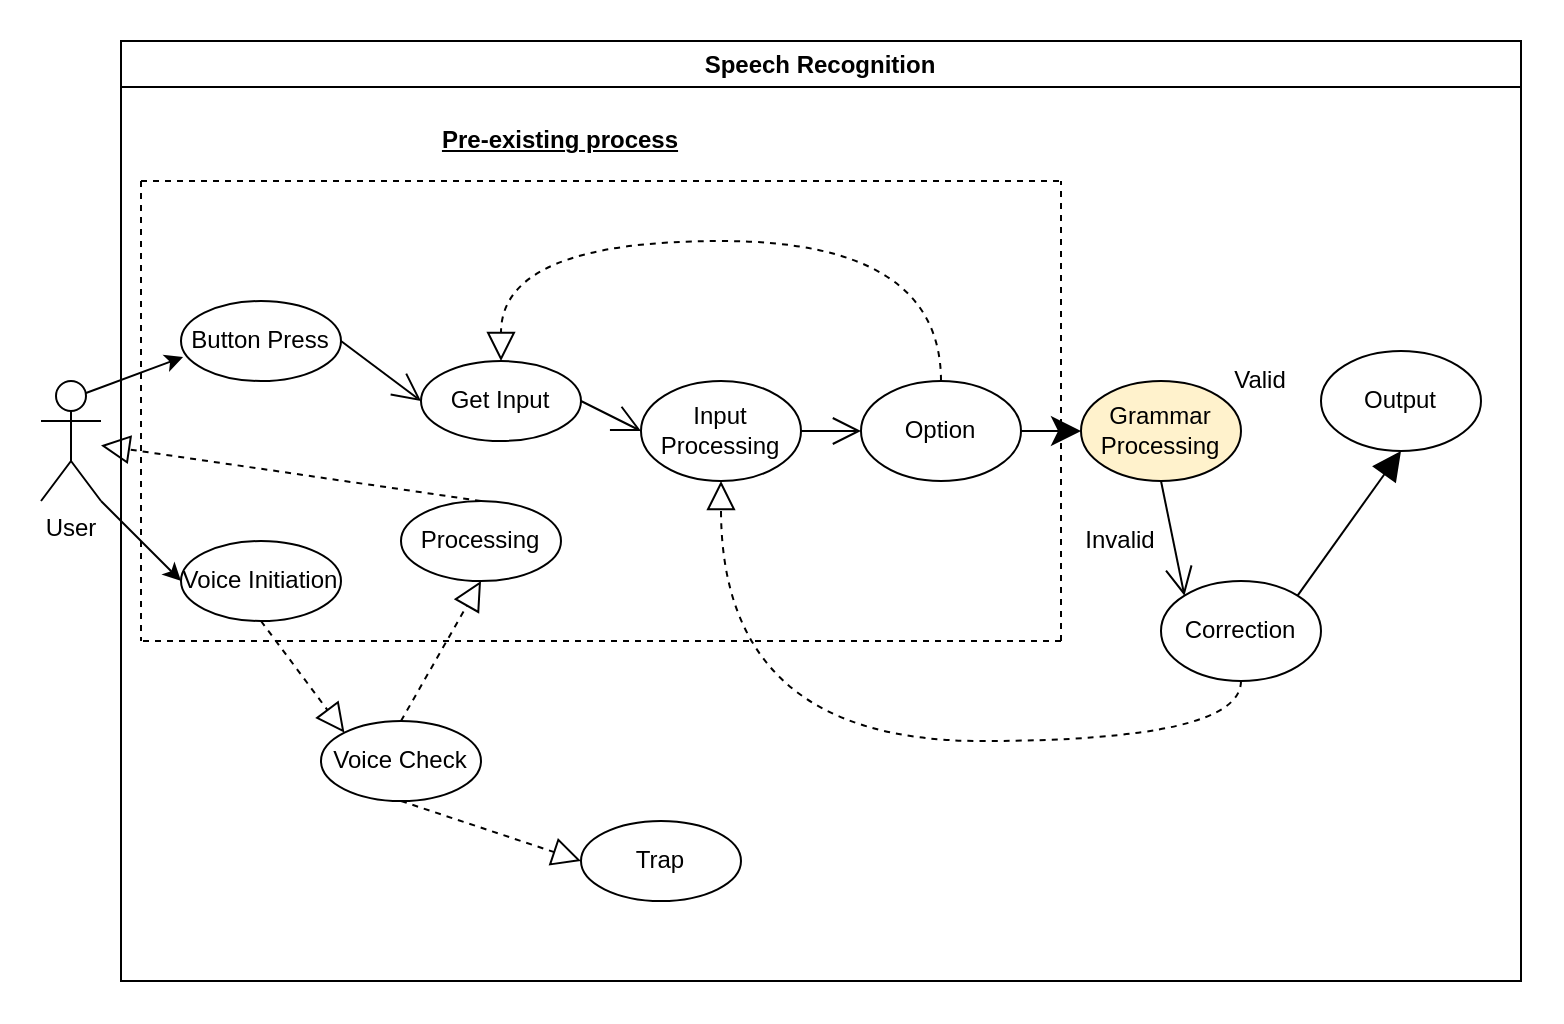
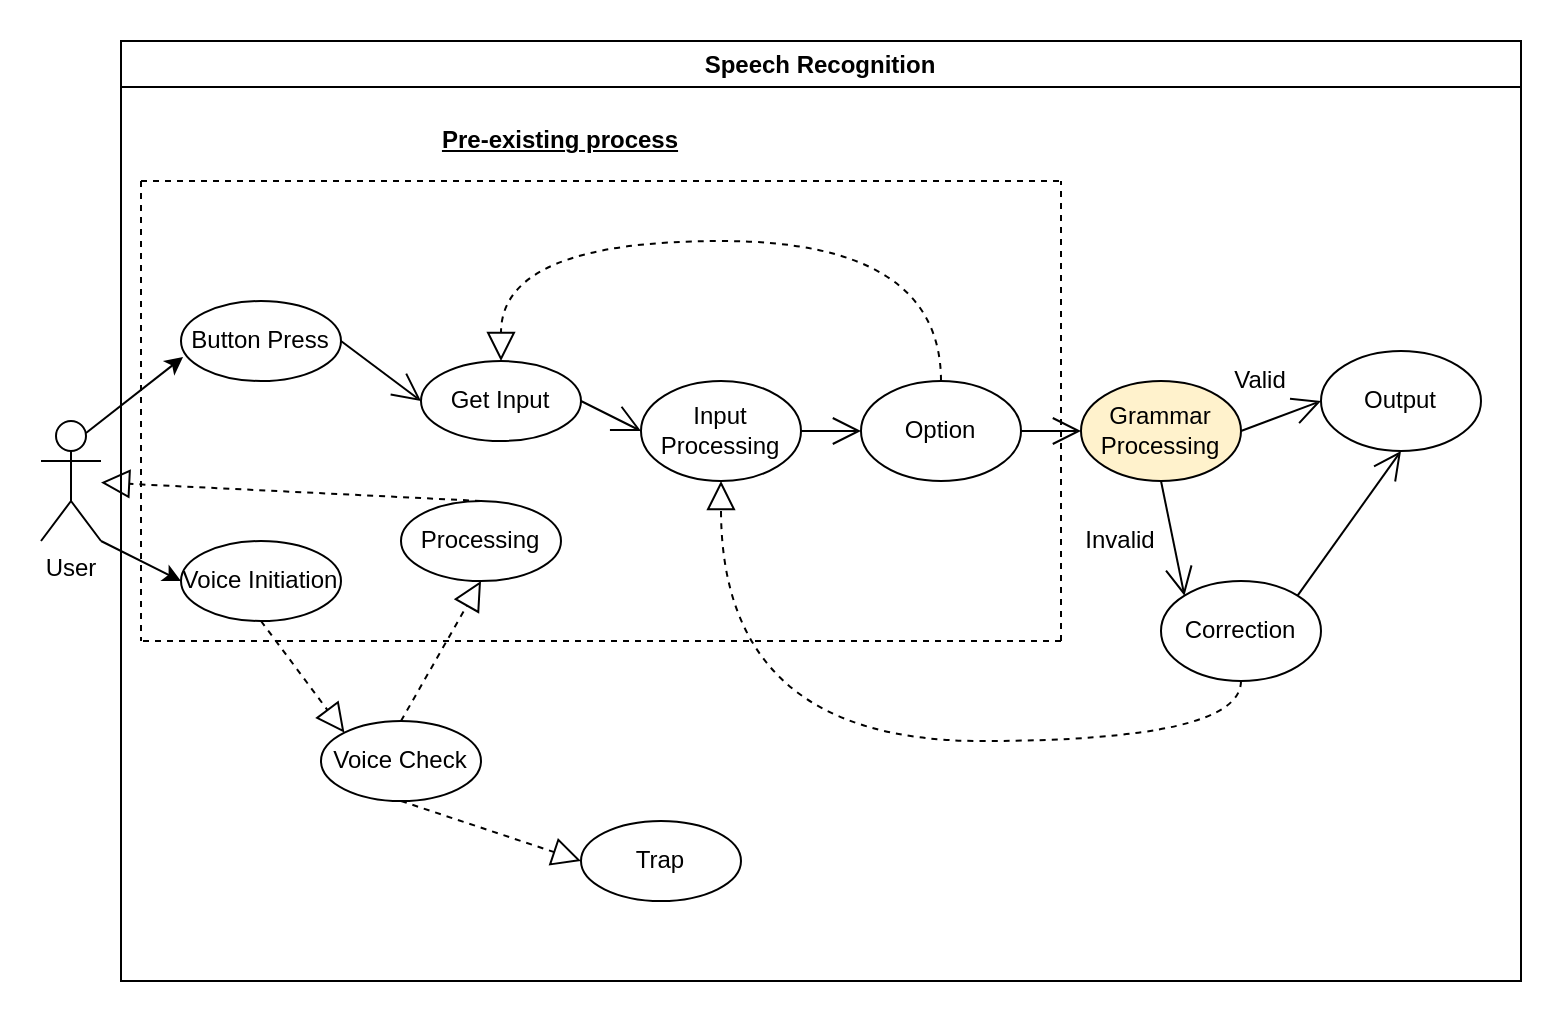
none -> (1279, 417)
(1056, 431) -> (1064, 431)
(71, 441) -> (71, 481)
(1383, 476) -> (1390, 467)
